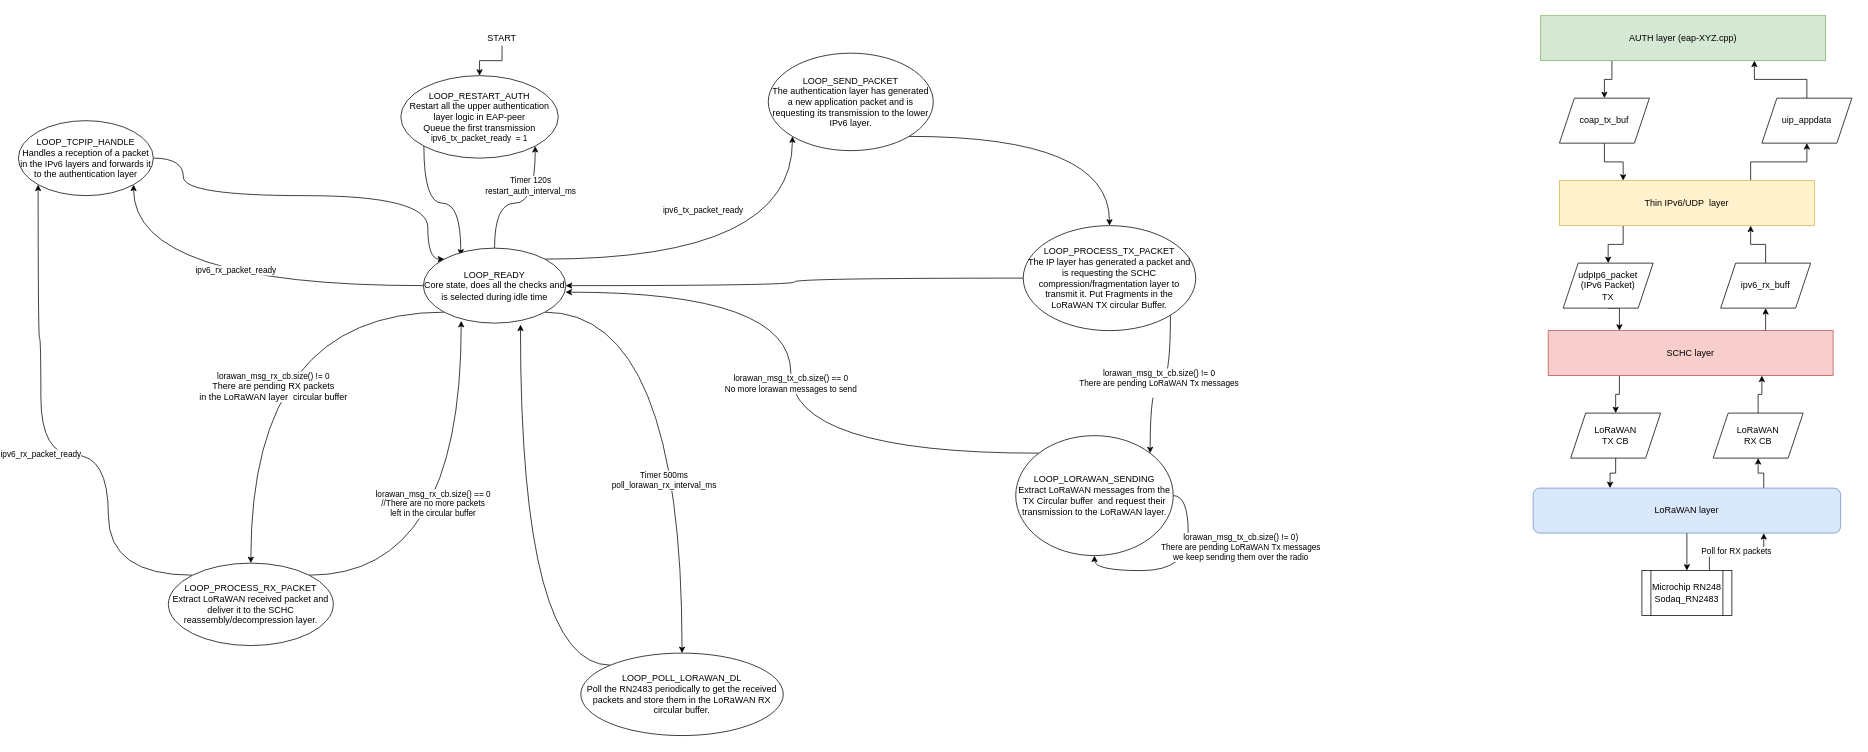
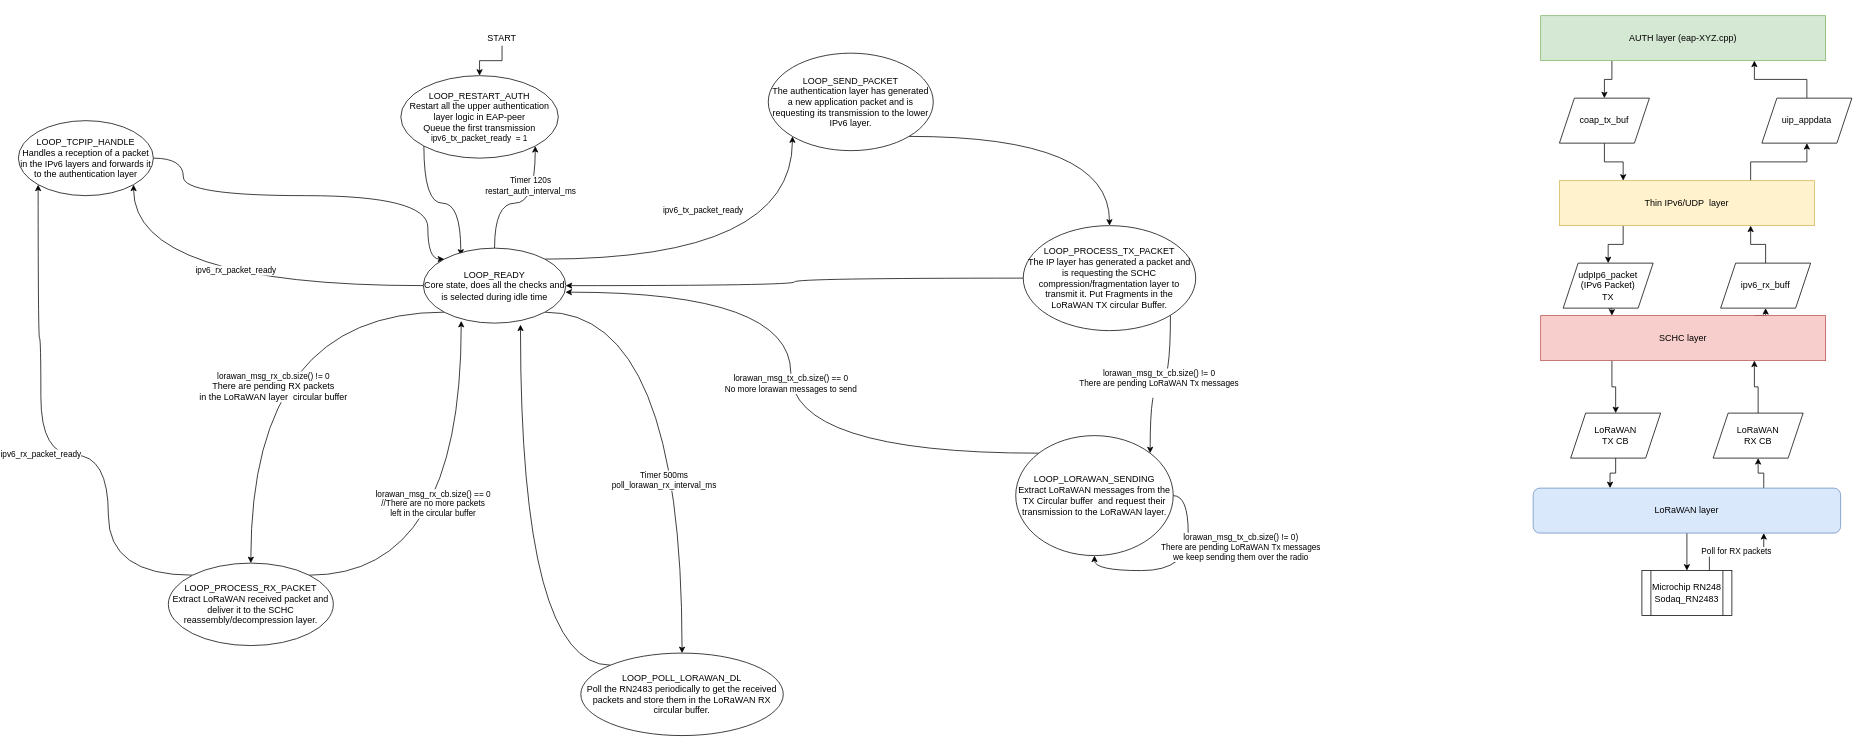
(1691, 353) -> (1683, 338)
